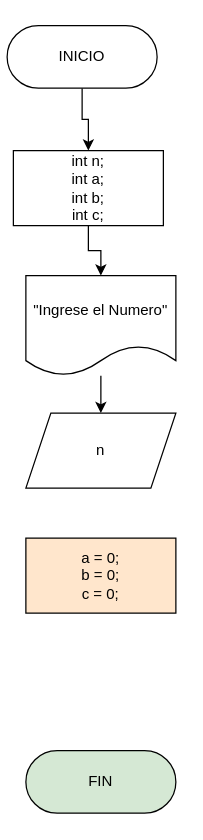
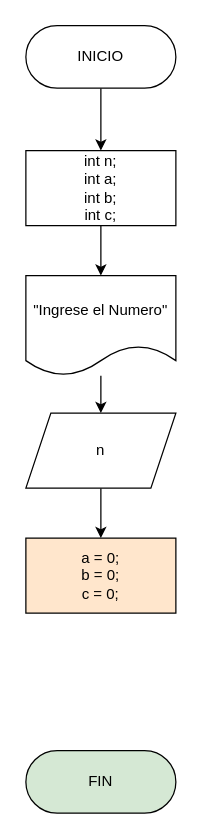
(82, 57) -> (101, 57)
(88, 188) -> (101, 188)
none -> (101, 509)
